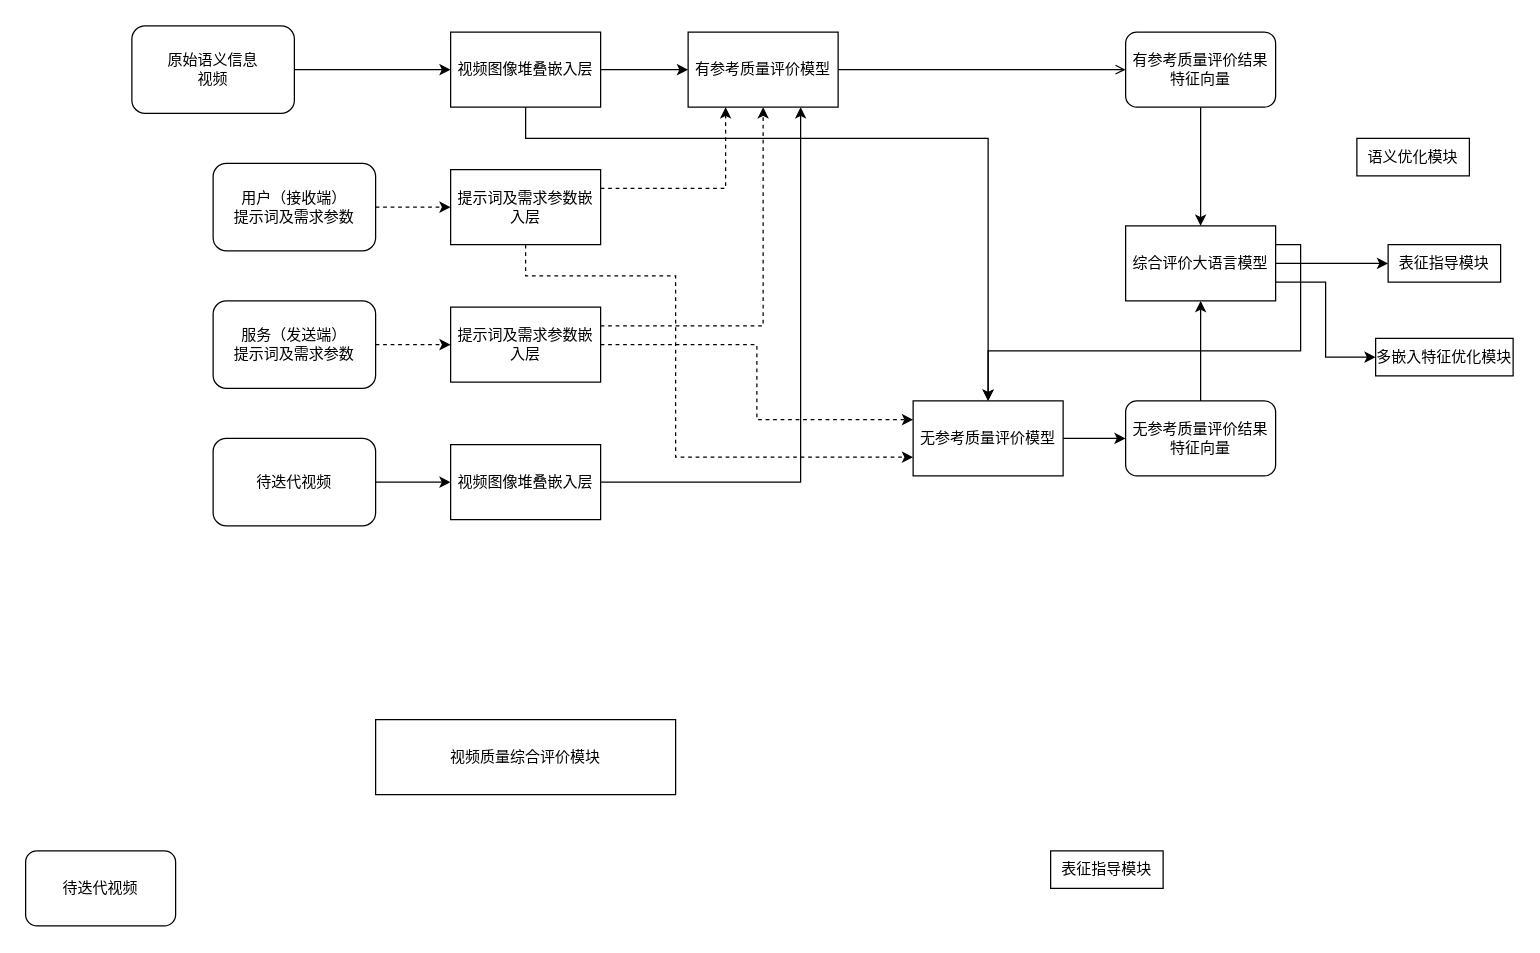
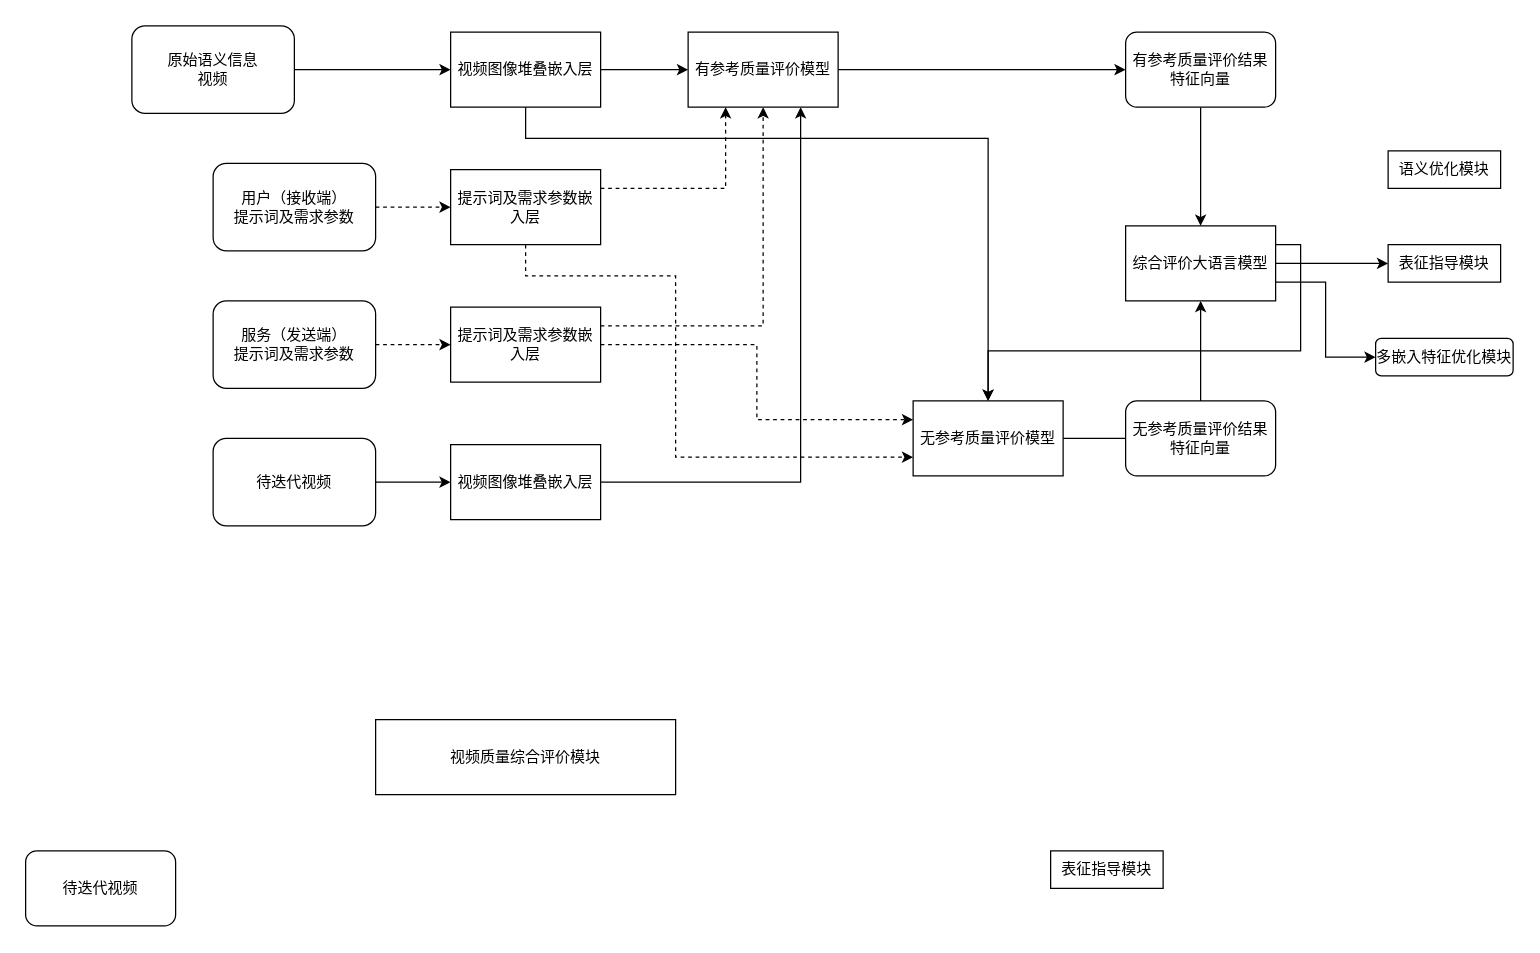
(1118, 69) -> (1116, 69)
(1413, 157) -> (1444, 169)
(1444, 357) -> (1444, 357)
(1116, 438) -> (1119, 438)
